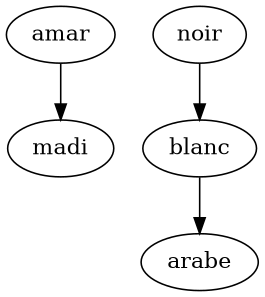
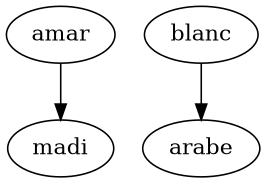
(200, 35) -> none
